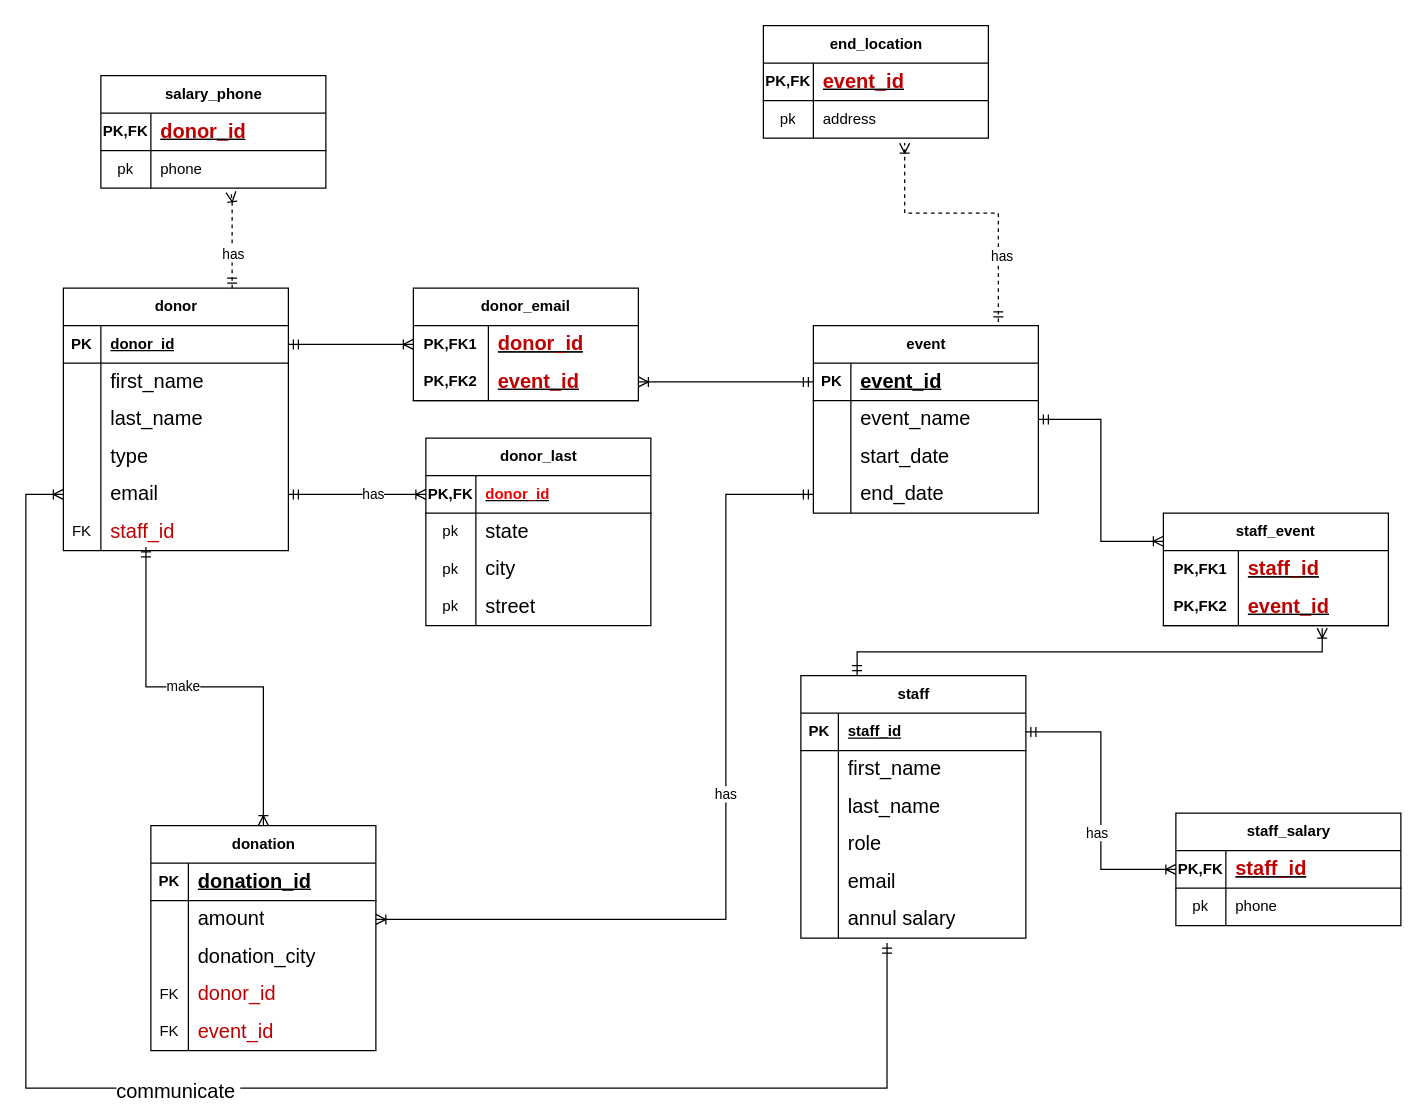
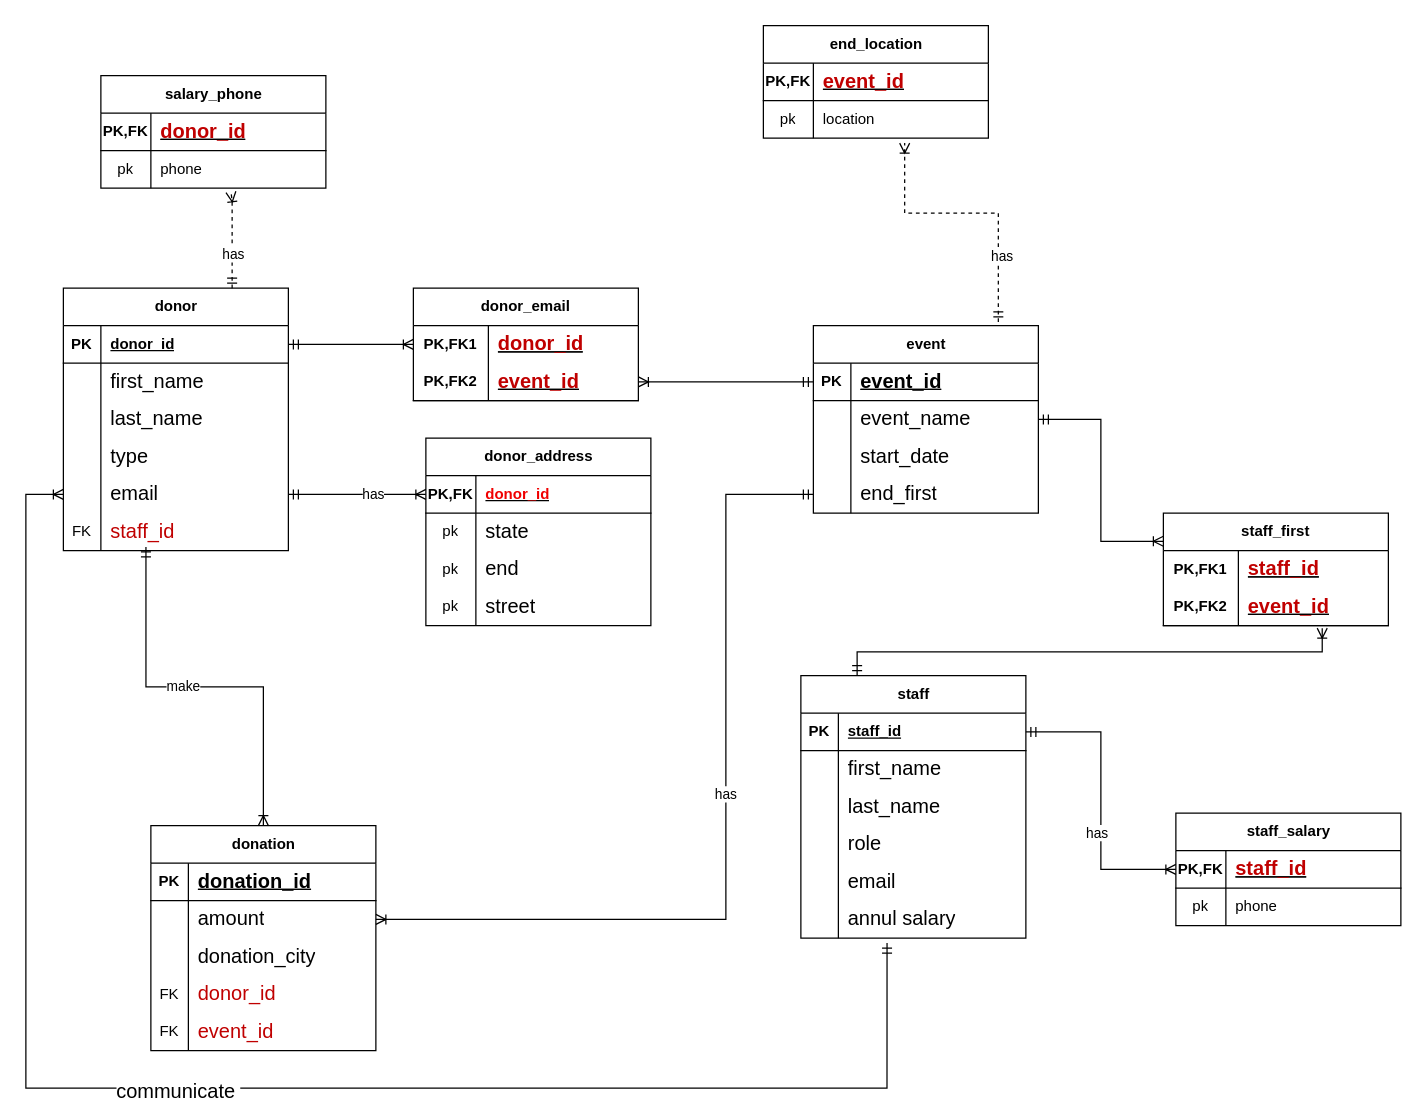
(853, 119) -> (853, 119)
(539, 457) -> (539, 457)
(894, 494) -> (896, 494)
(1276, 532) -> (1276, 532)
(500, 569) -> (498, 569)
